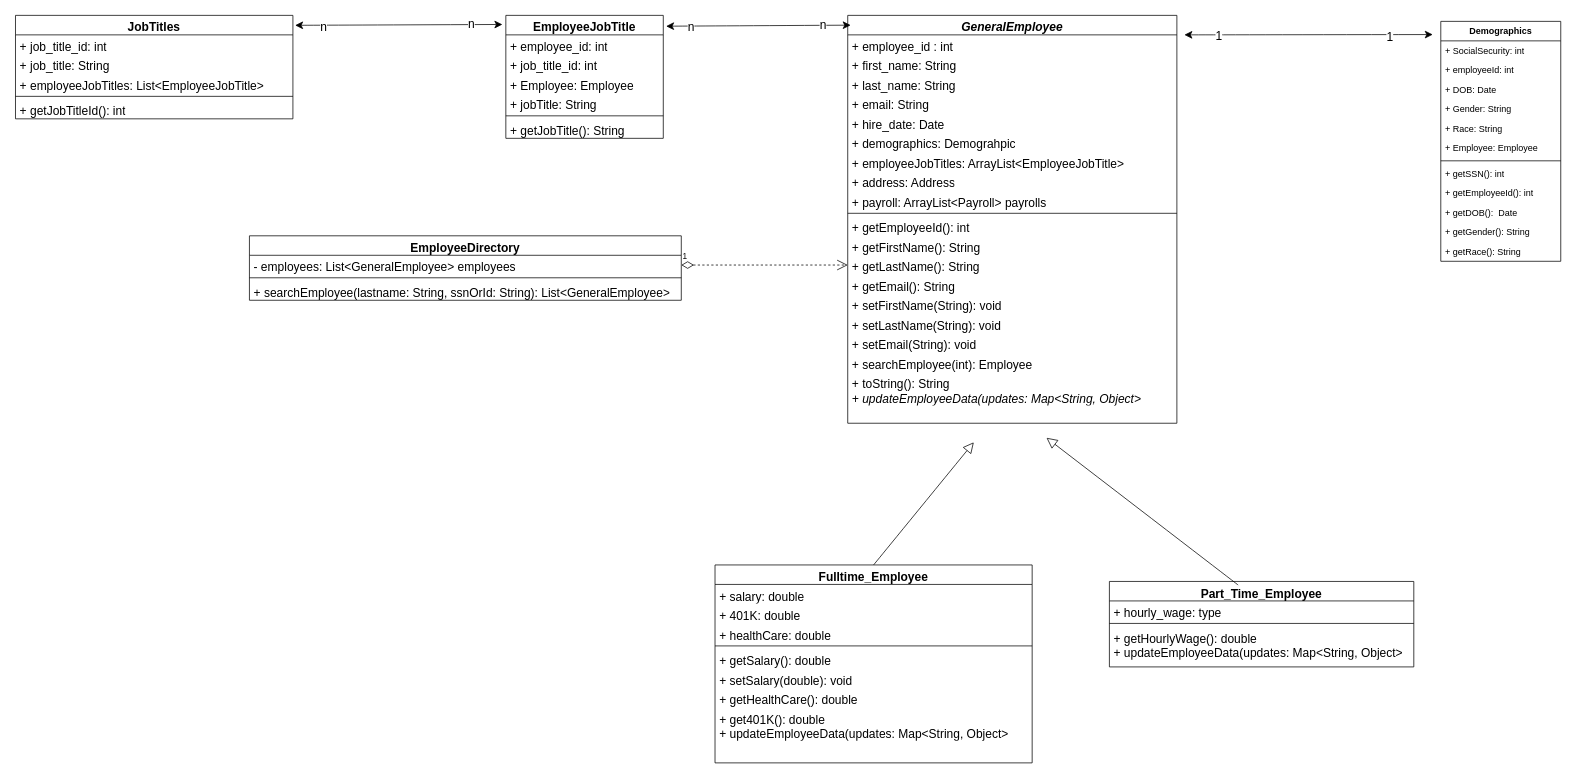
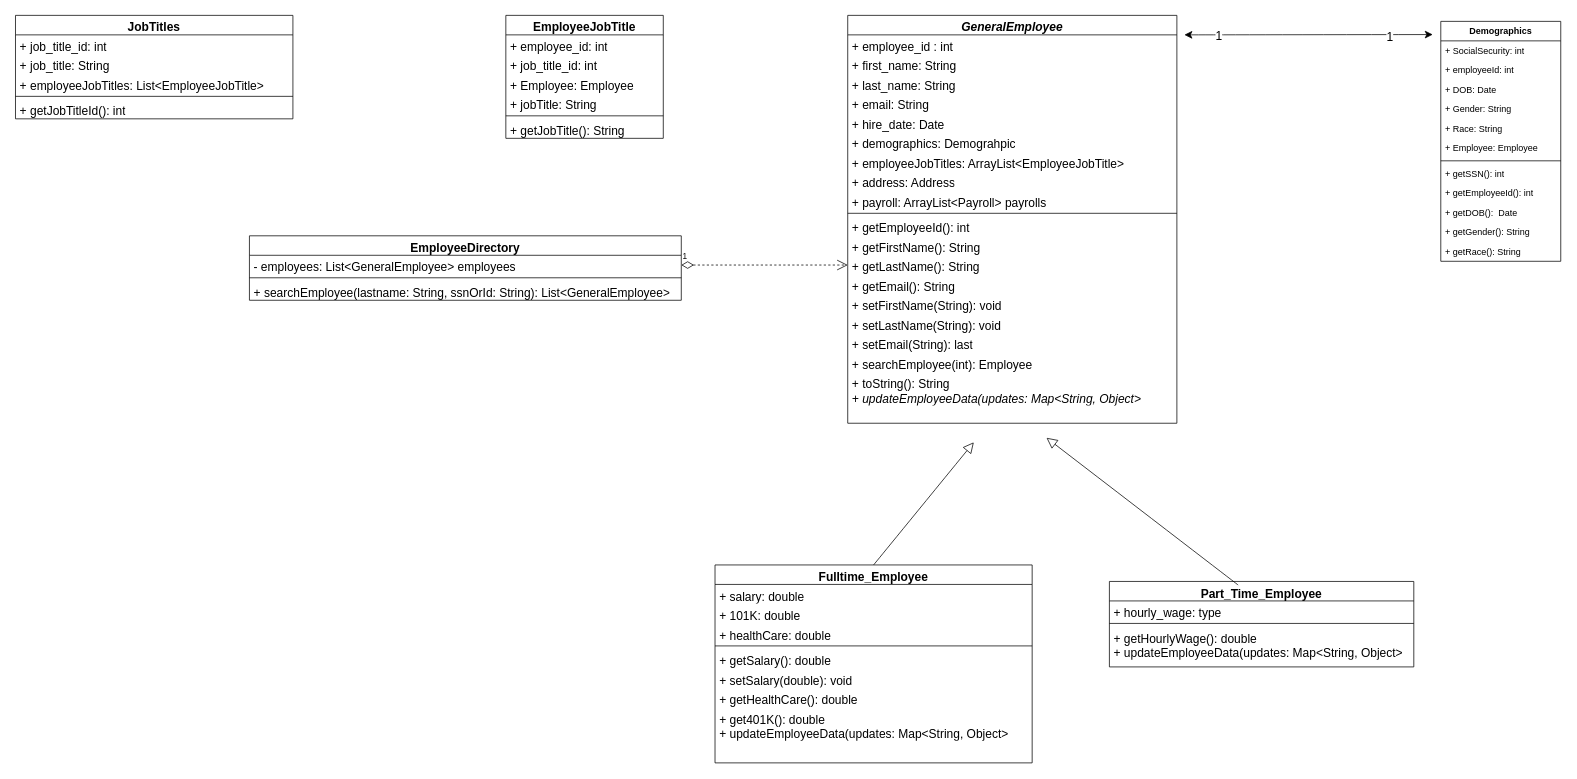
(452, 25) -> none
(786, 26) -> none
(922, 346) -> (922, 346)
(760, 617) -> (760, 617)
